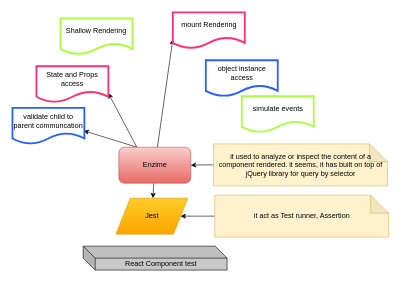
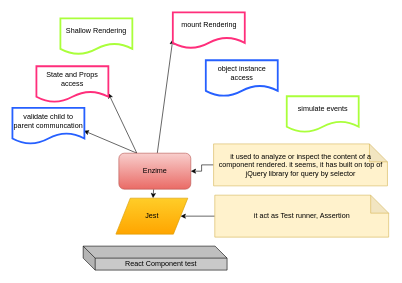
(278, 114) -> (323, 114)
(155, 165) -> (155, 171)
